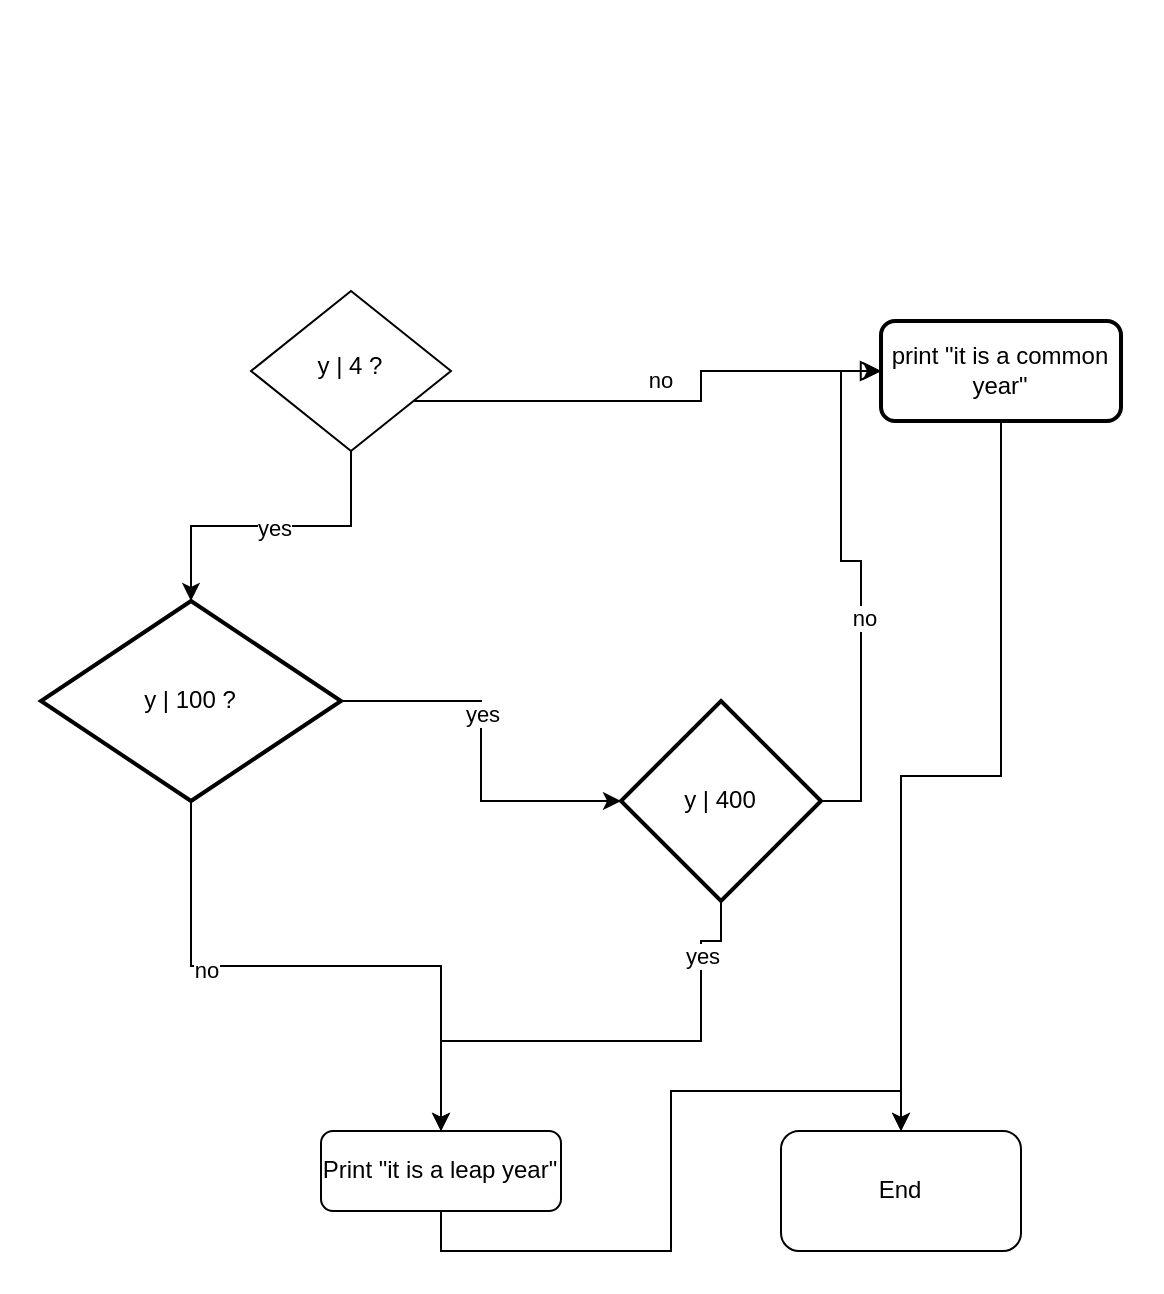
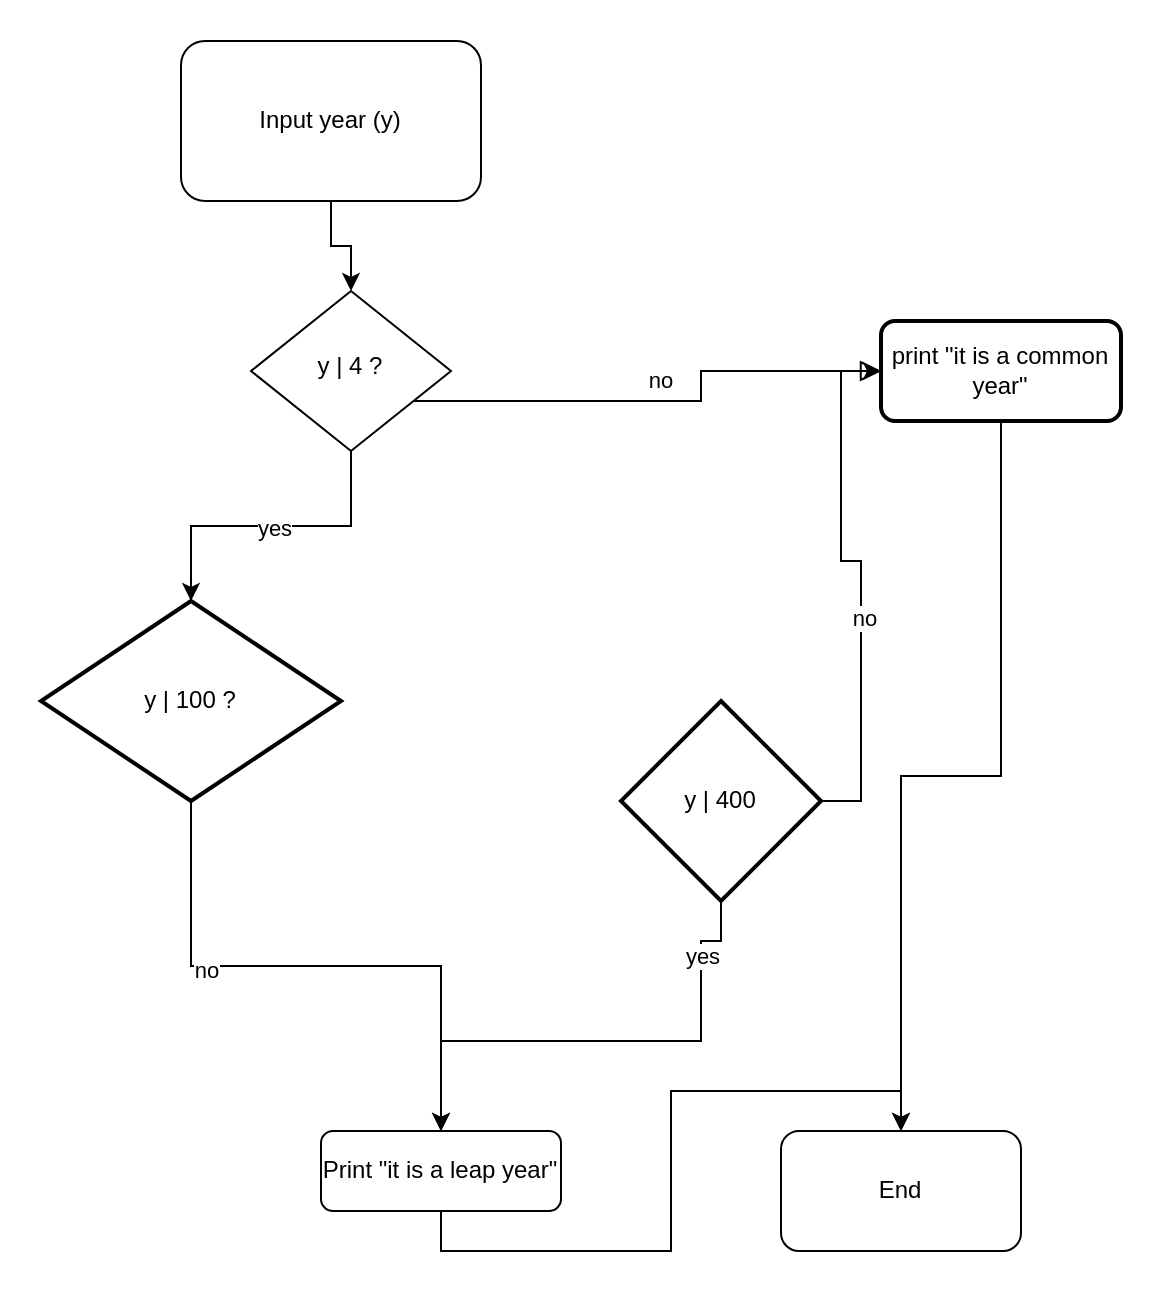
none -> (331, 121)
none -> (334, 246)
(481, 745) -> none
